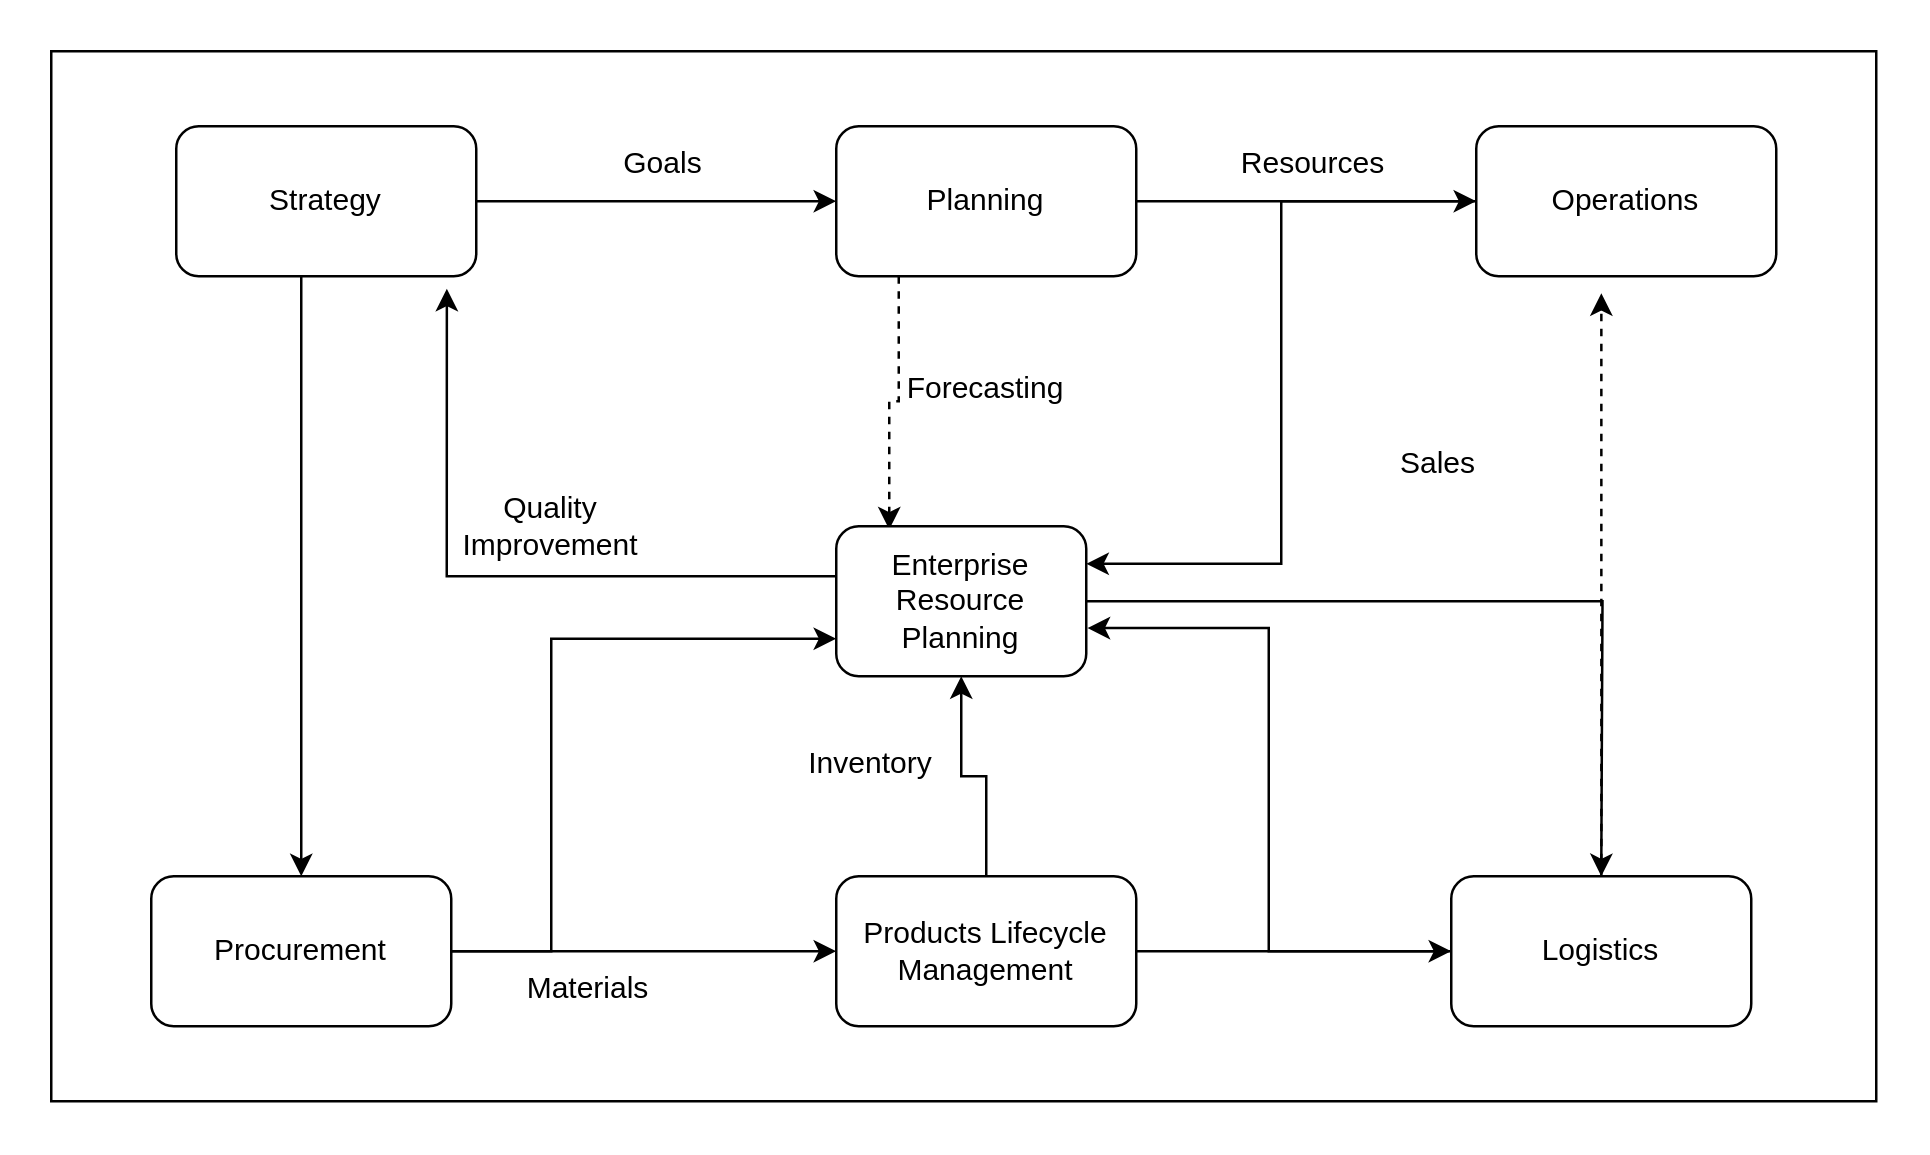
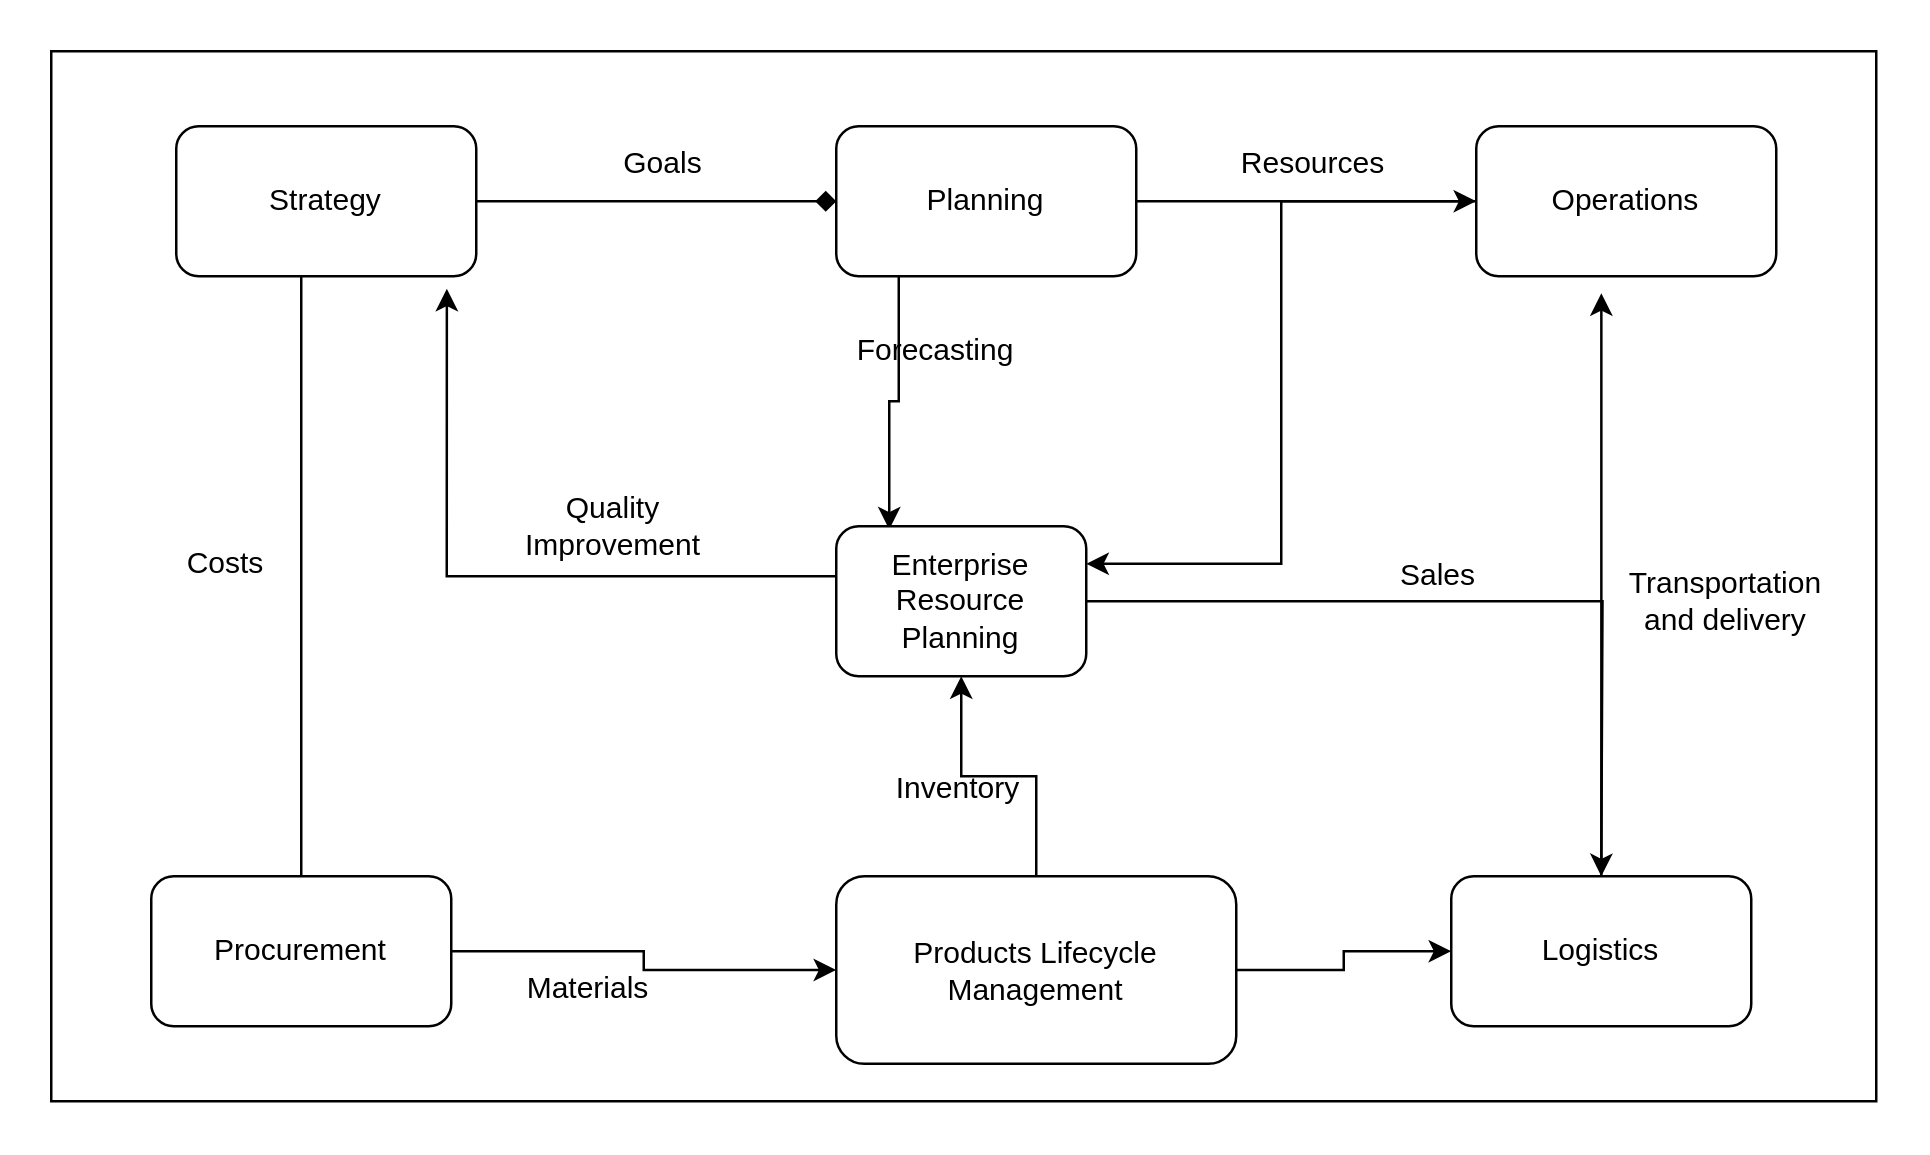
(817, 201) -> (816, 201)
(986, 389) -> (936, 351)
(899, 397) -> (899, 397)
(1601, 454) -> (1601, 454)
(1439, 464) -> (1439, 576)
(551, 526) -> (614, 526)
none -> (226, 564)
none -> (1726, 601)
(551, 659) -> none
(1269, 705) -> none
(871, 764) -> (959, 789)
(301, 858) -> (301, 865)
(986, 951) -> (1036, 970)
